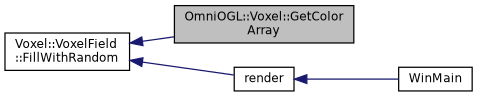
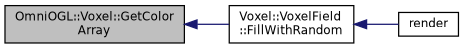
(158, 39) -> (213, 24)
(435, 79) -> none
